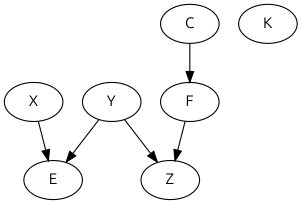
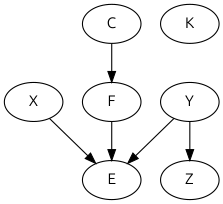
(181, 136) -> (112, 136)
